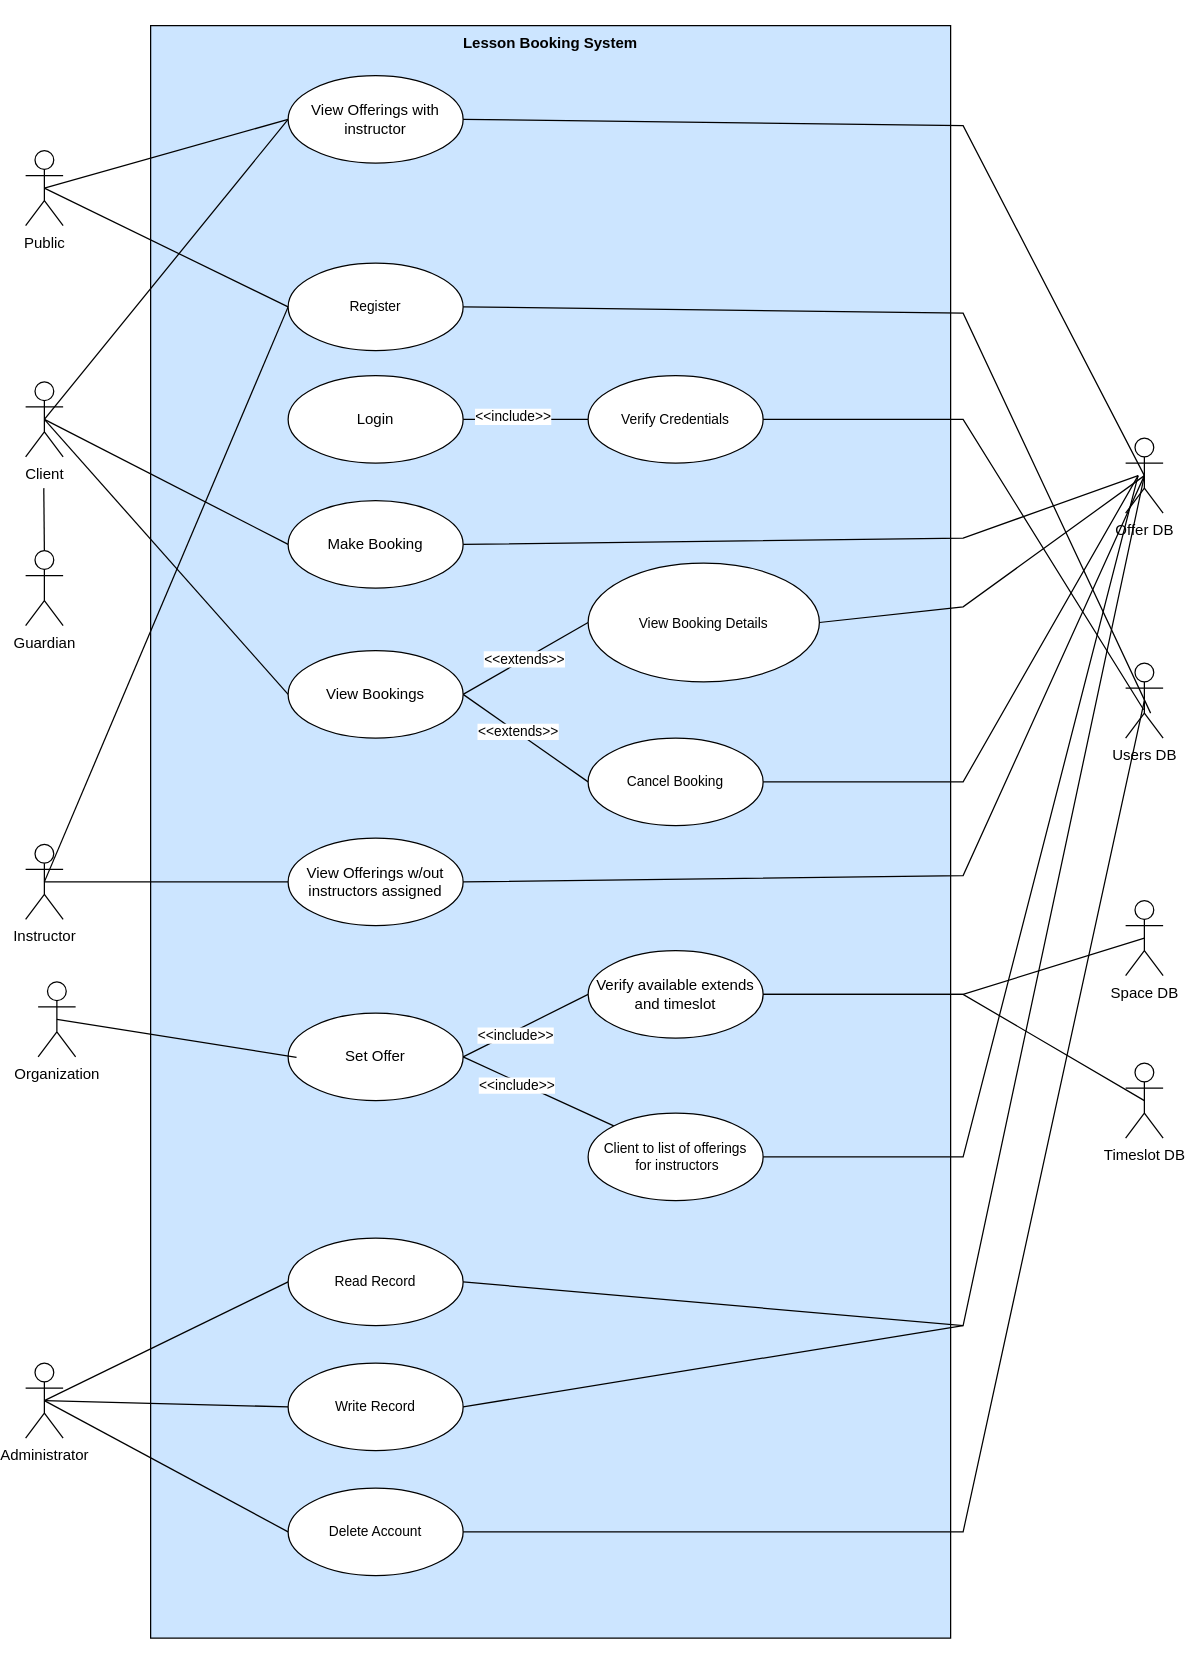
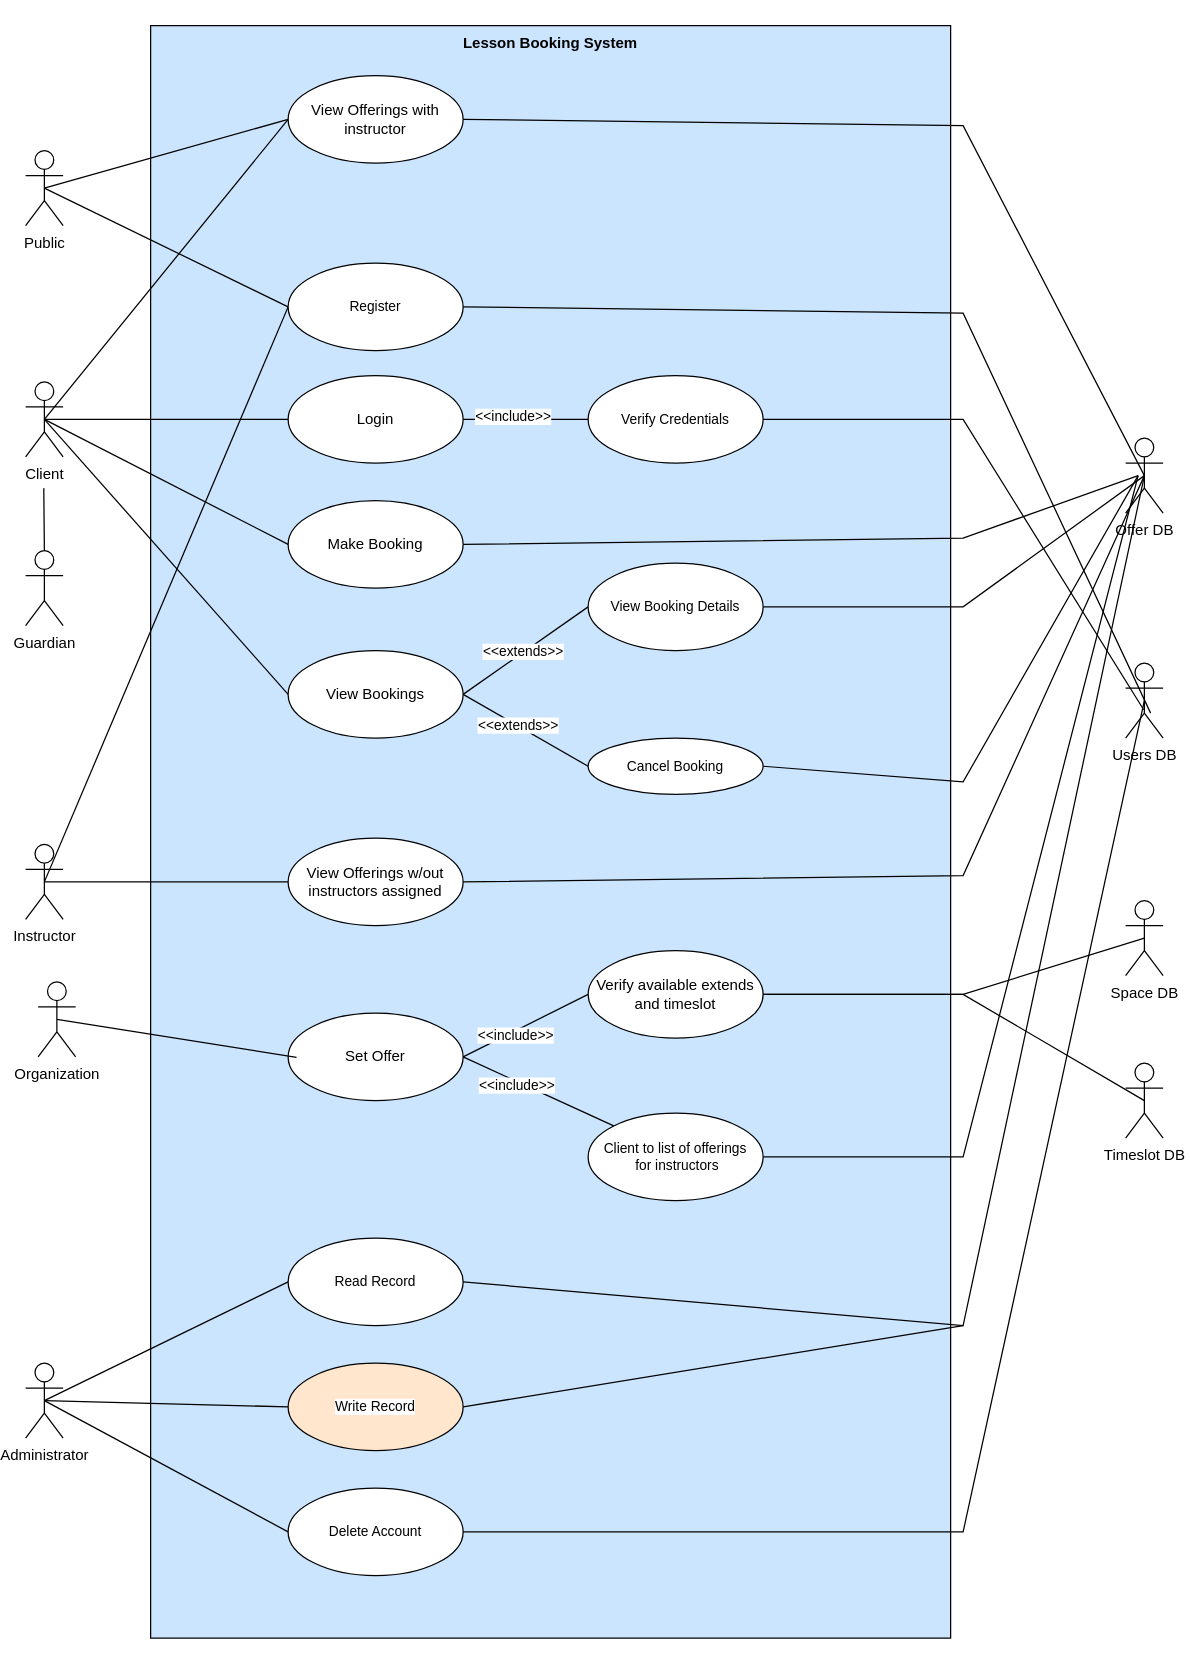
none -> (168, 419)
(704, 623) -> (676, 607)
(676, 782) -> (676, 766)
(376, 1407) -> (376, 1407)
